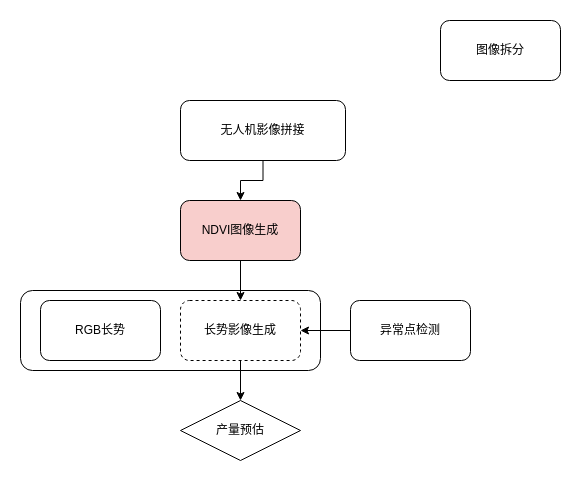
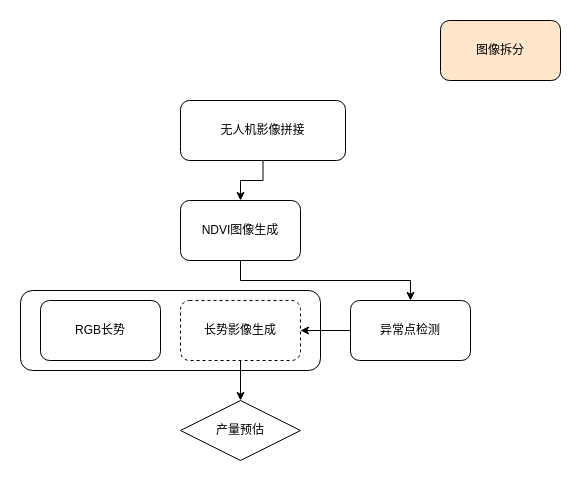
(501, 51) -> (501, 51)
(241, 231) -> (241, 231)
(241, 286) -> (331, 281)
